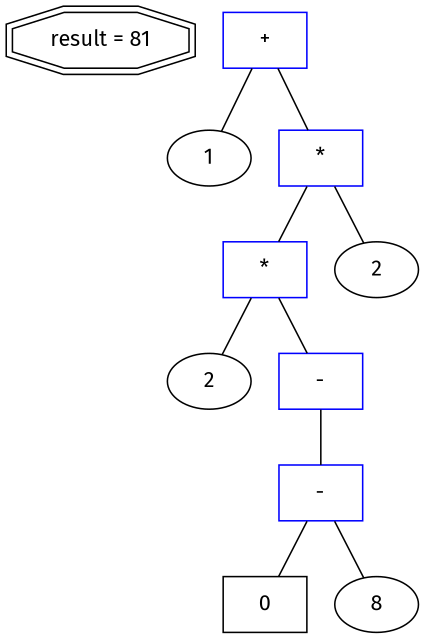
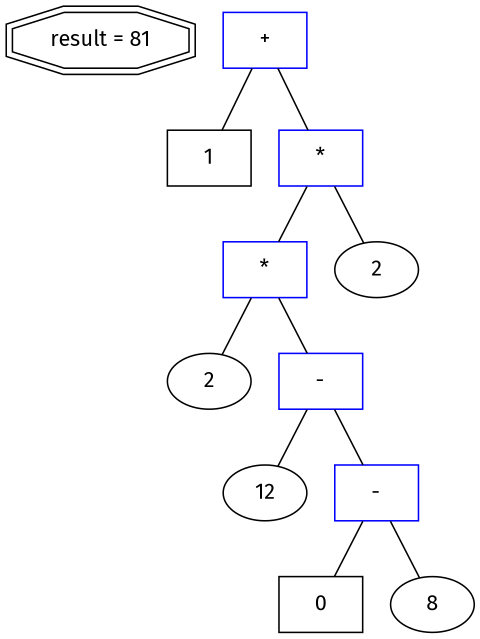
(209, 158) -> (209, 158)
none -> (265, 493)
